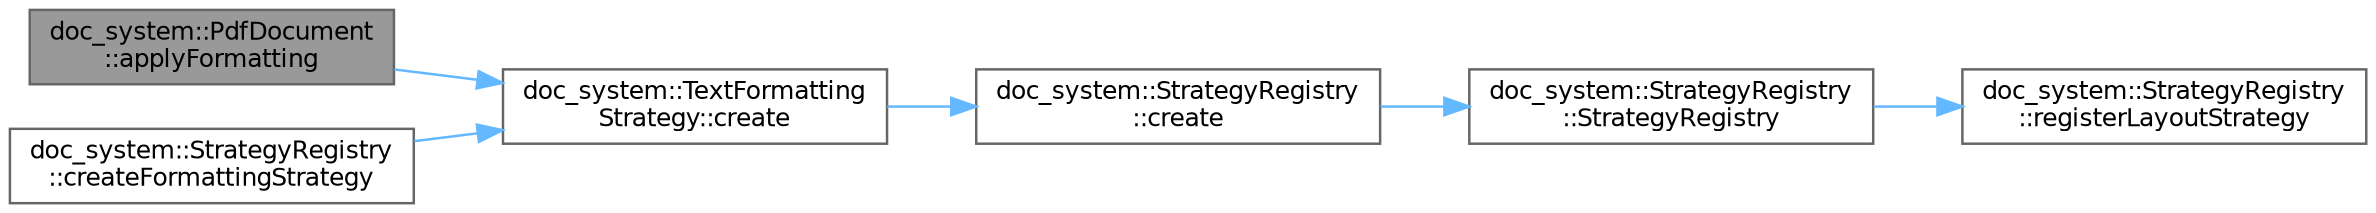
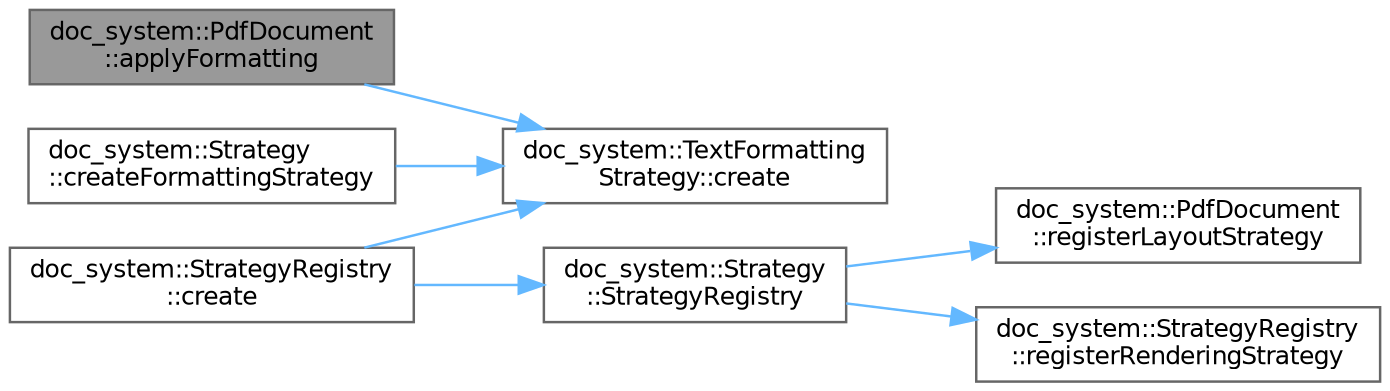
(919, 107) -> (441, 228)
(1671, 107) -> (695, 285)
(2164, 107) -> (1178, 225)
(212, 166) -> (212, 166)
none -> (1178, 344)
